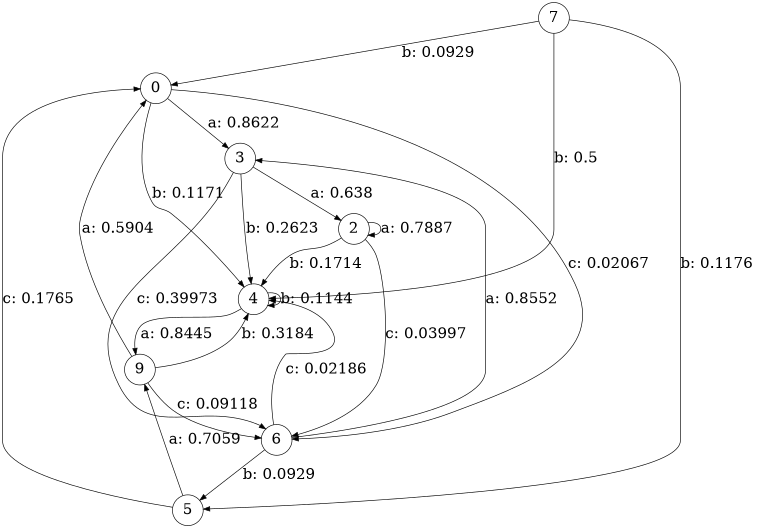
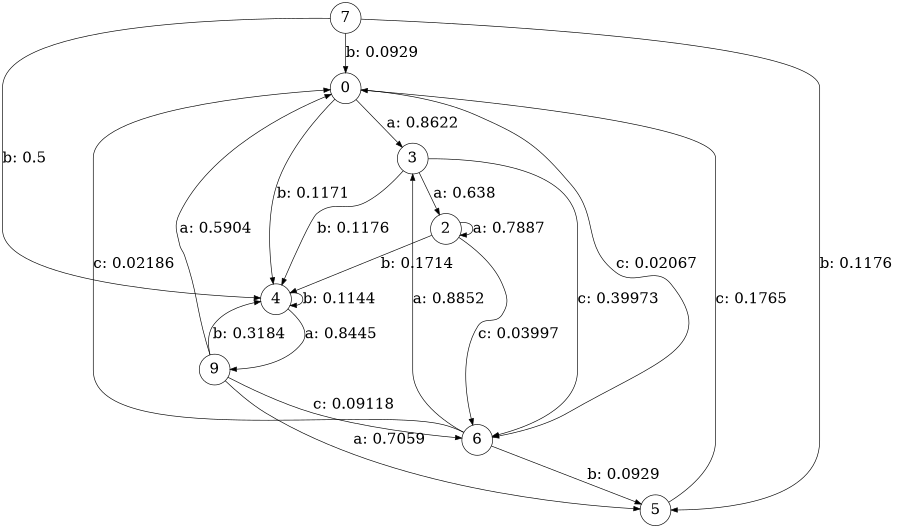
(289, 229) -> (360, 229)
(529, 299) -> (456, 299)
(314, 353) -> (93, 335)
(165, 443) -> (419, 475)
